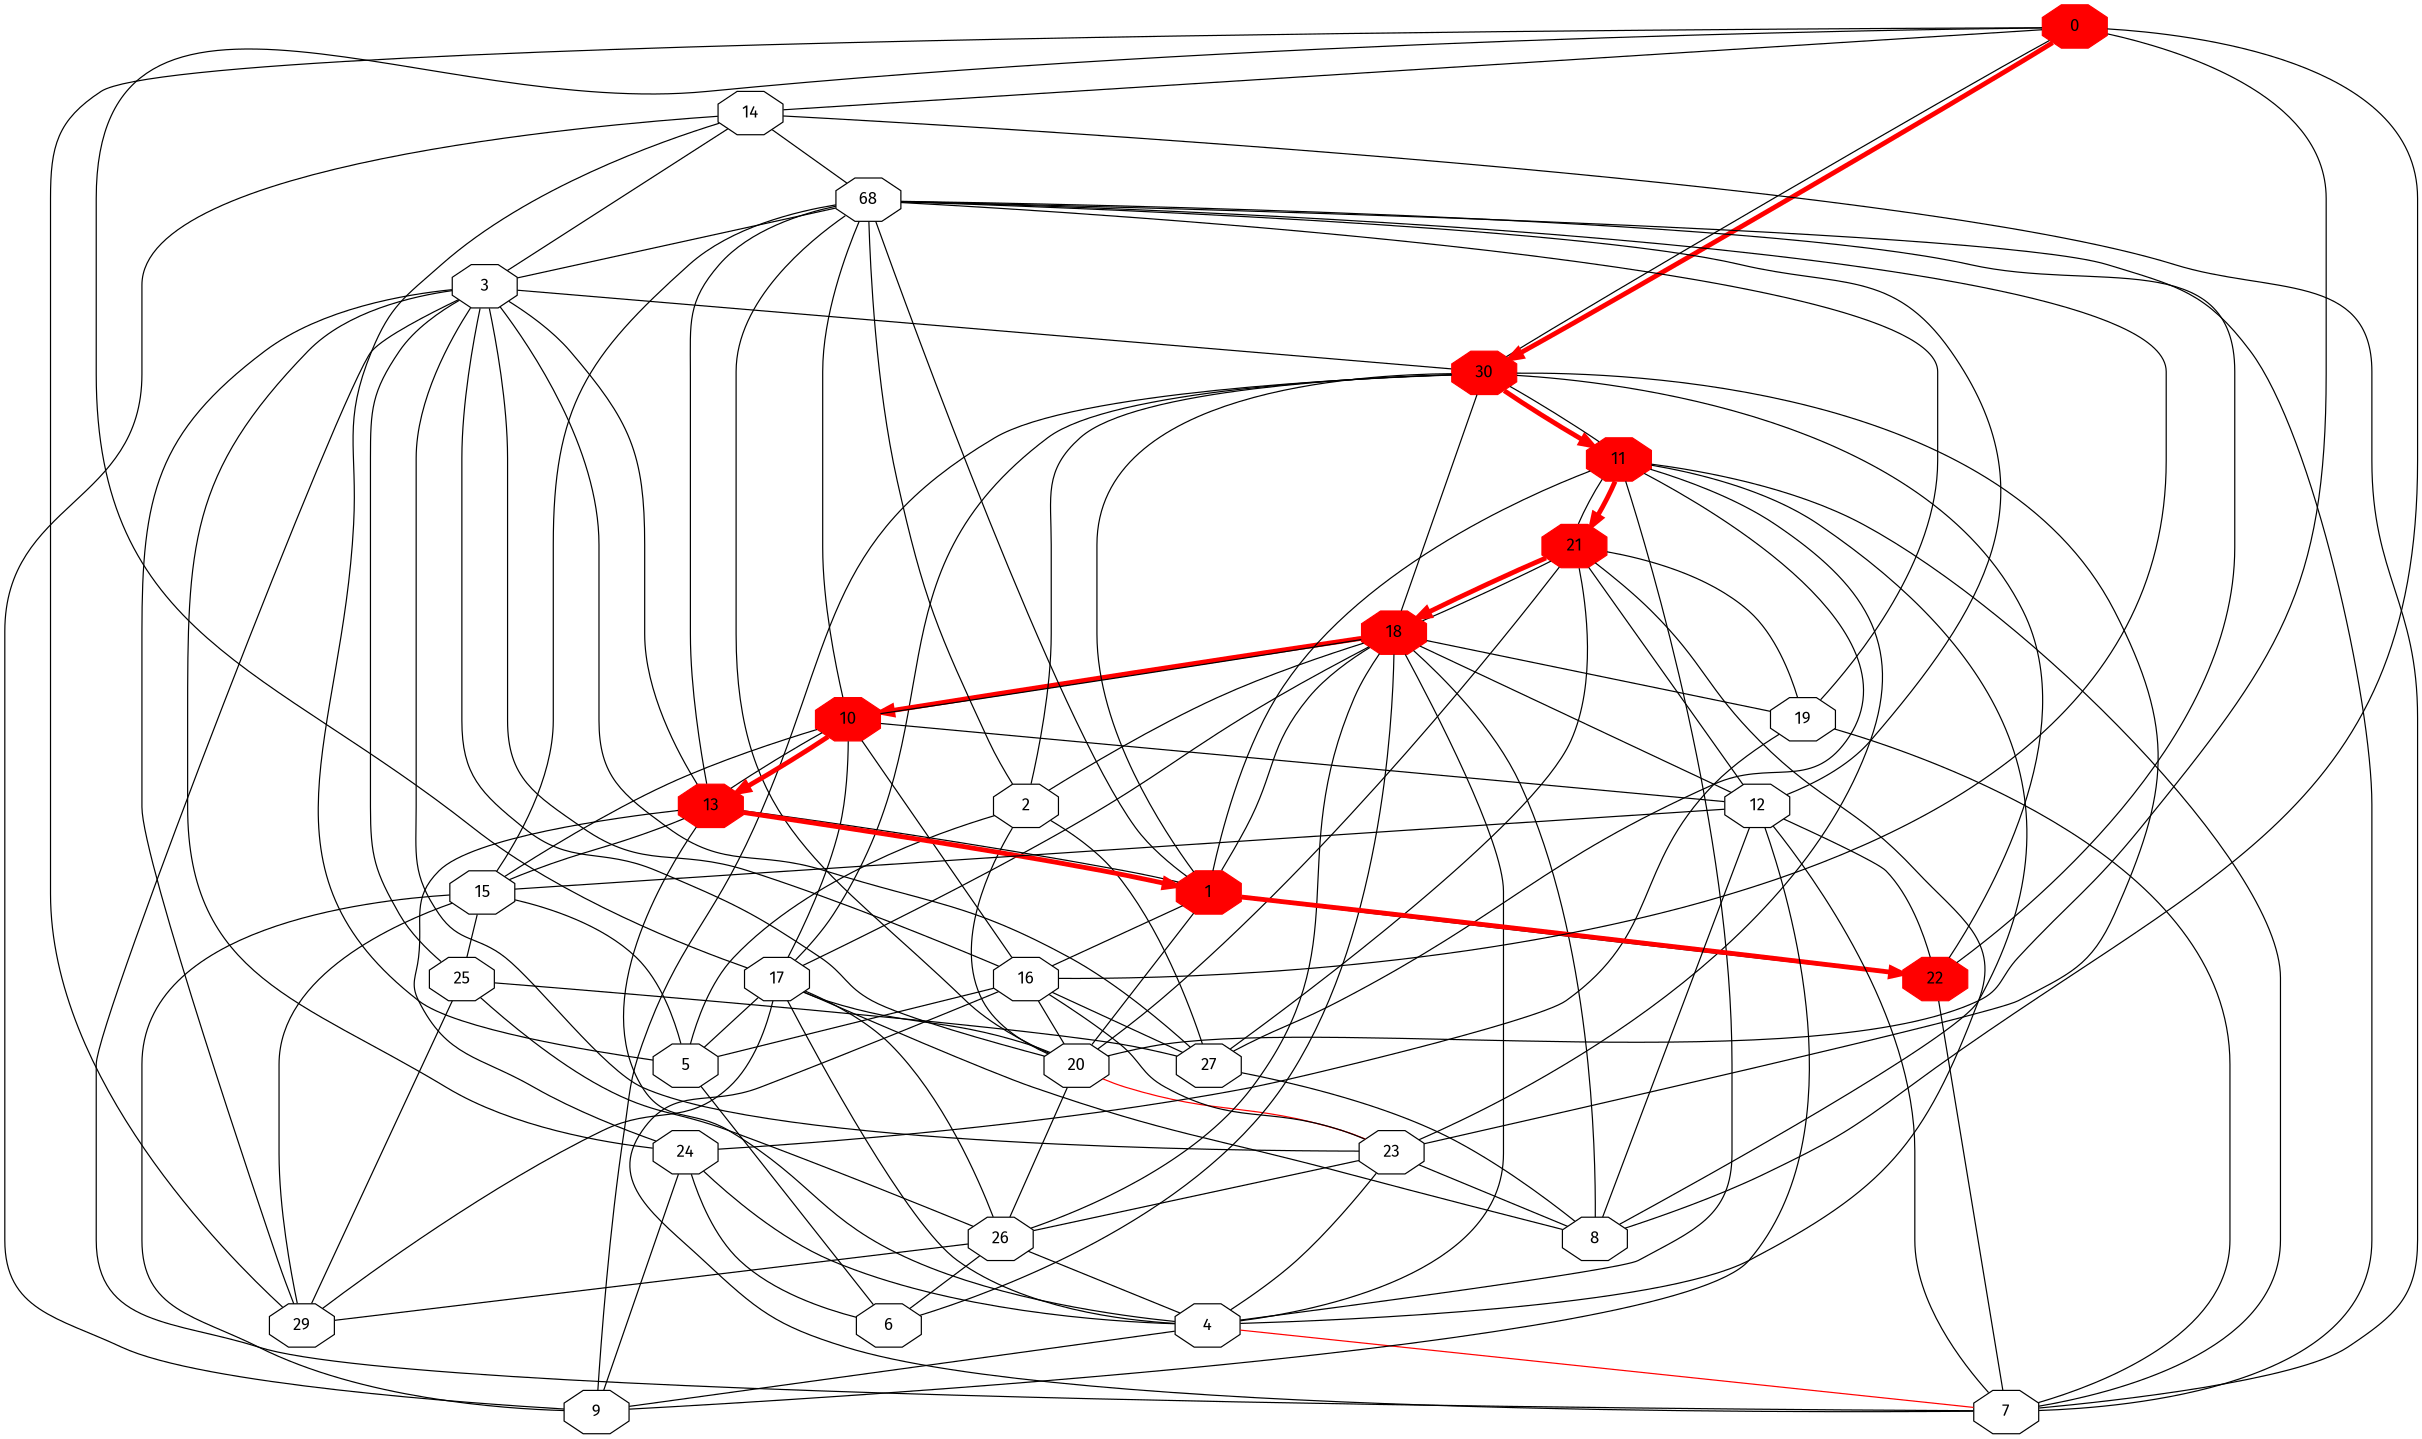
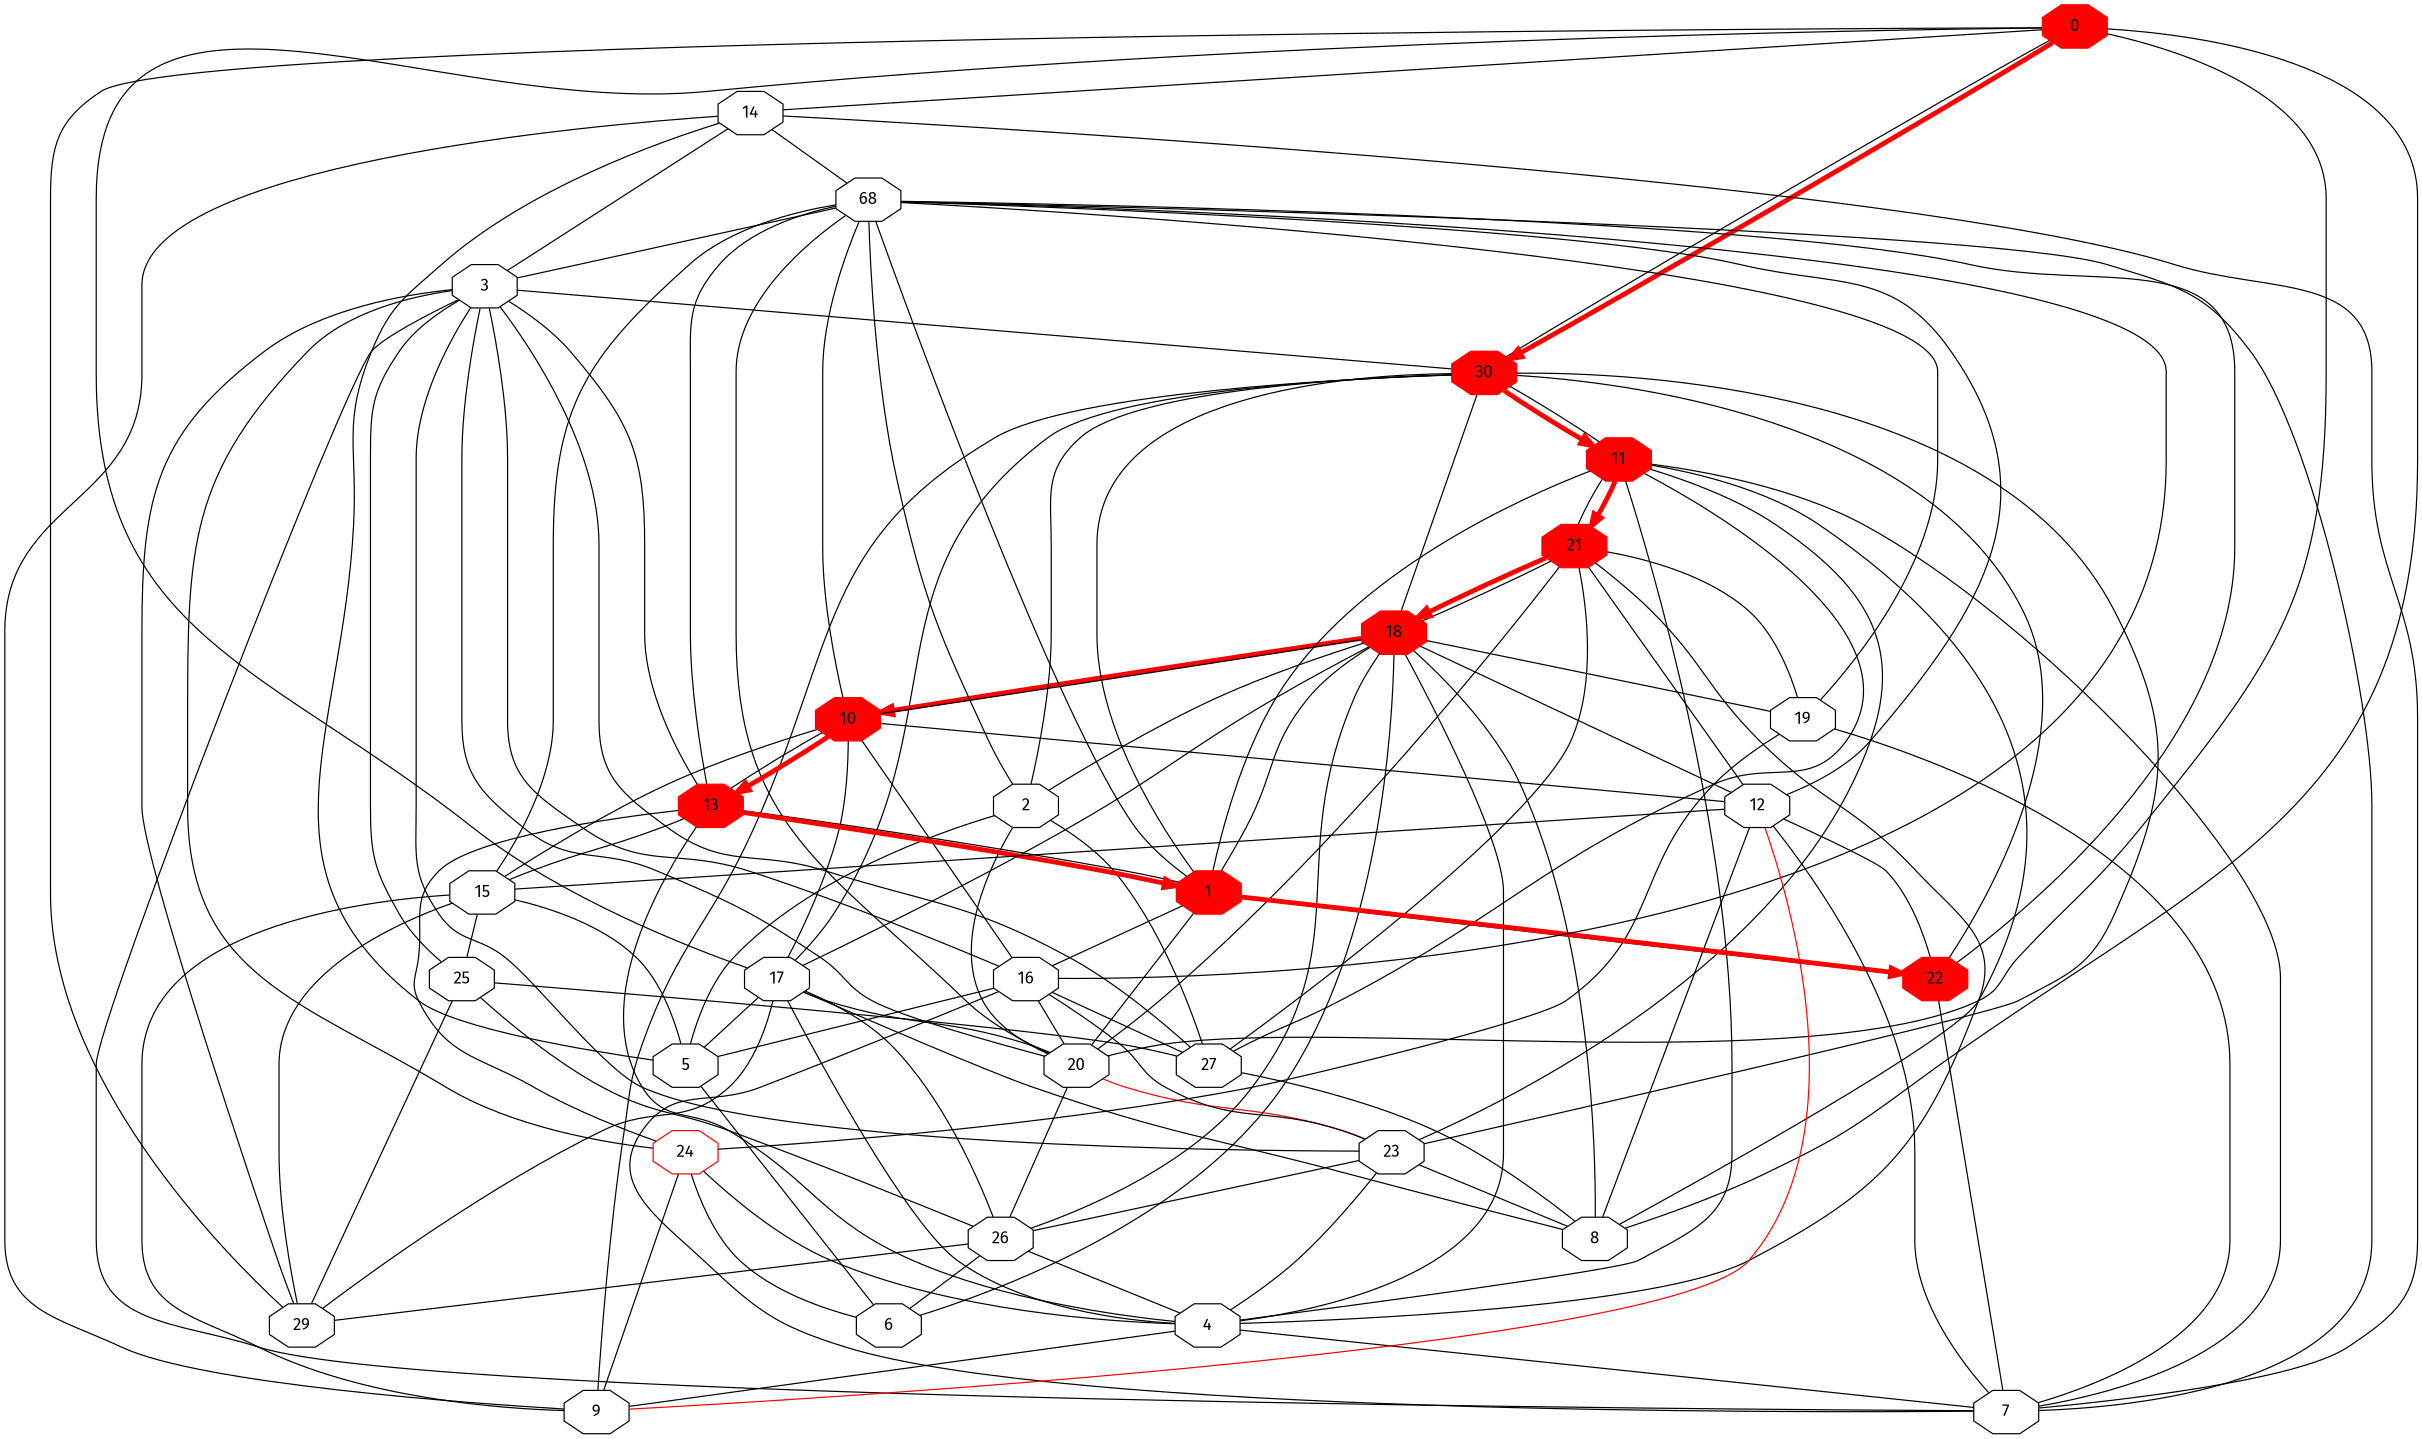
(686, 1152) -> (686, 1152)
(1458, 1336) -> (1458, 1336)
(1607, 1369) -> (1607, 1369)
